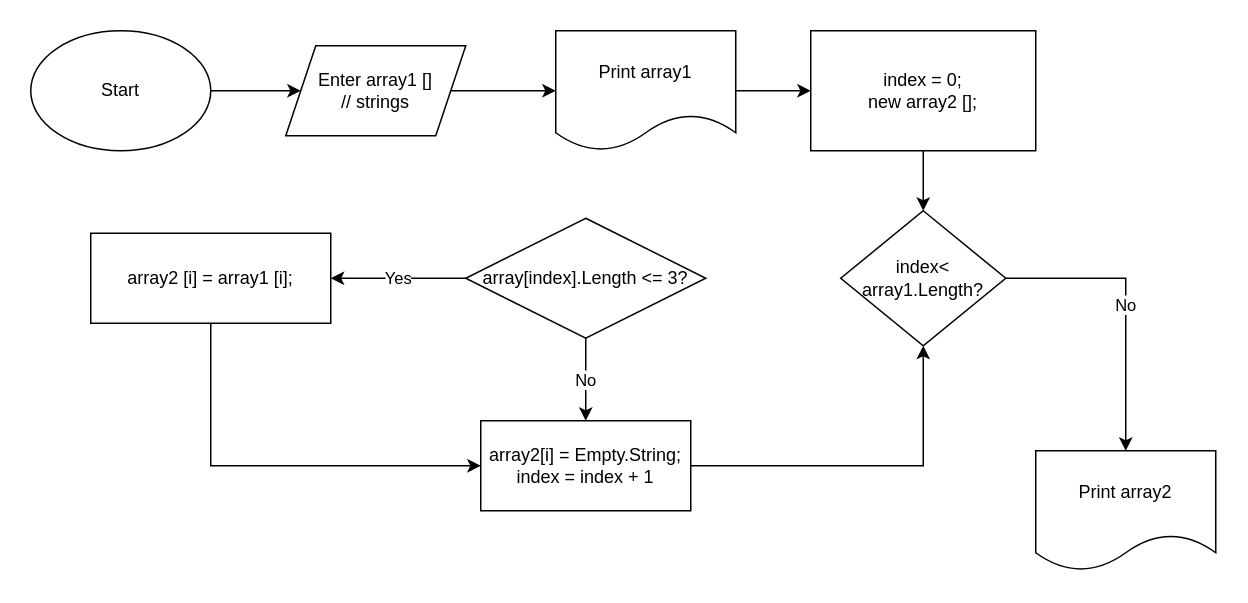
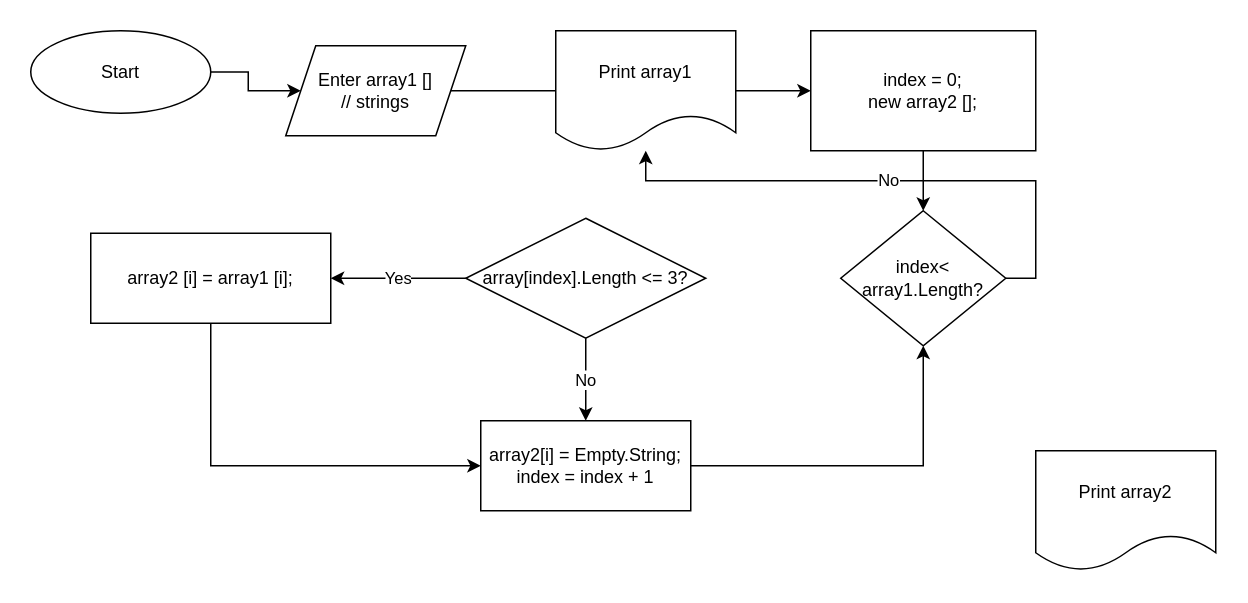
(121, 91) -> (121, 72)
(544, 91) -> (548, 91)
(1126, 312) -> (881, 181)
